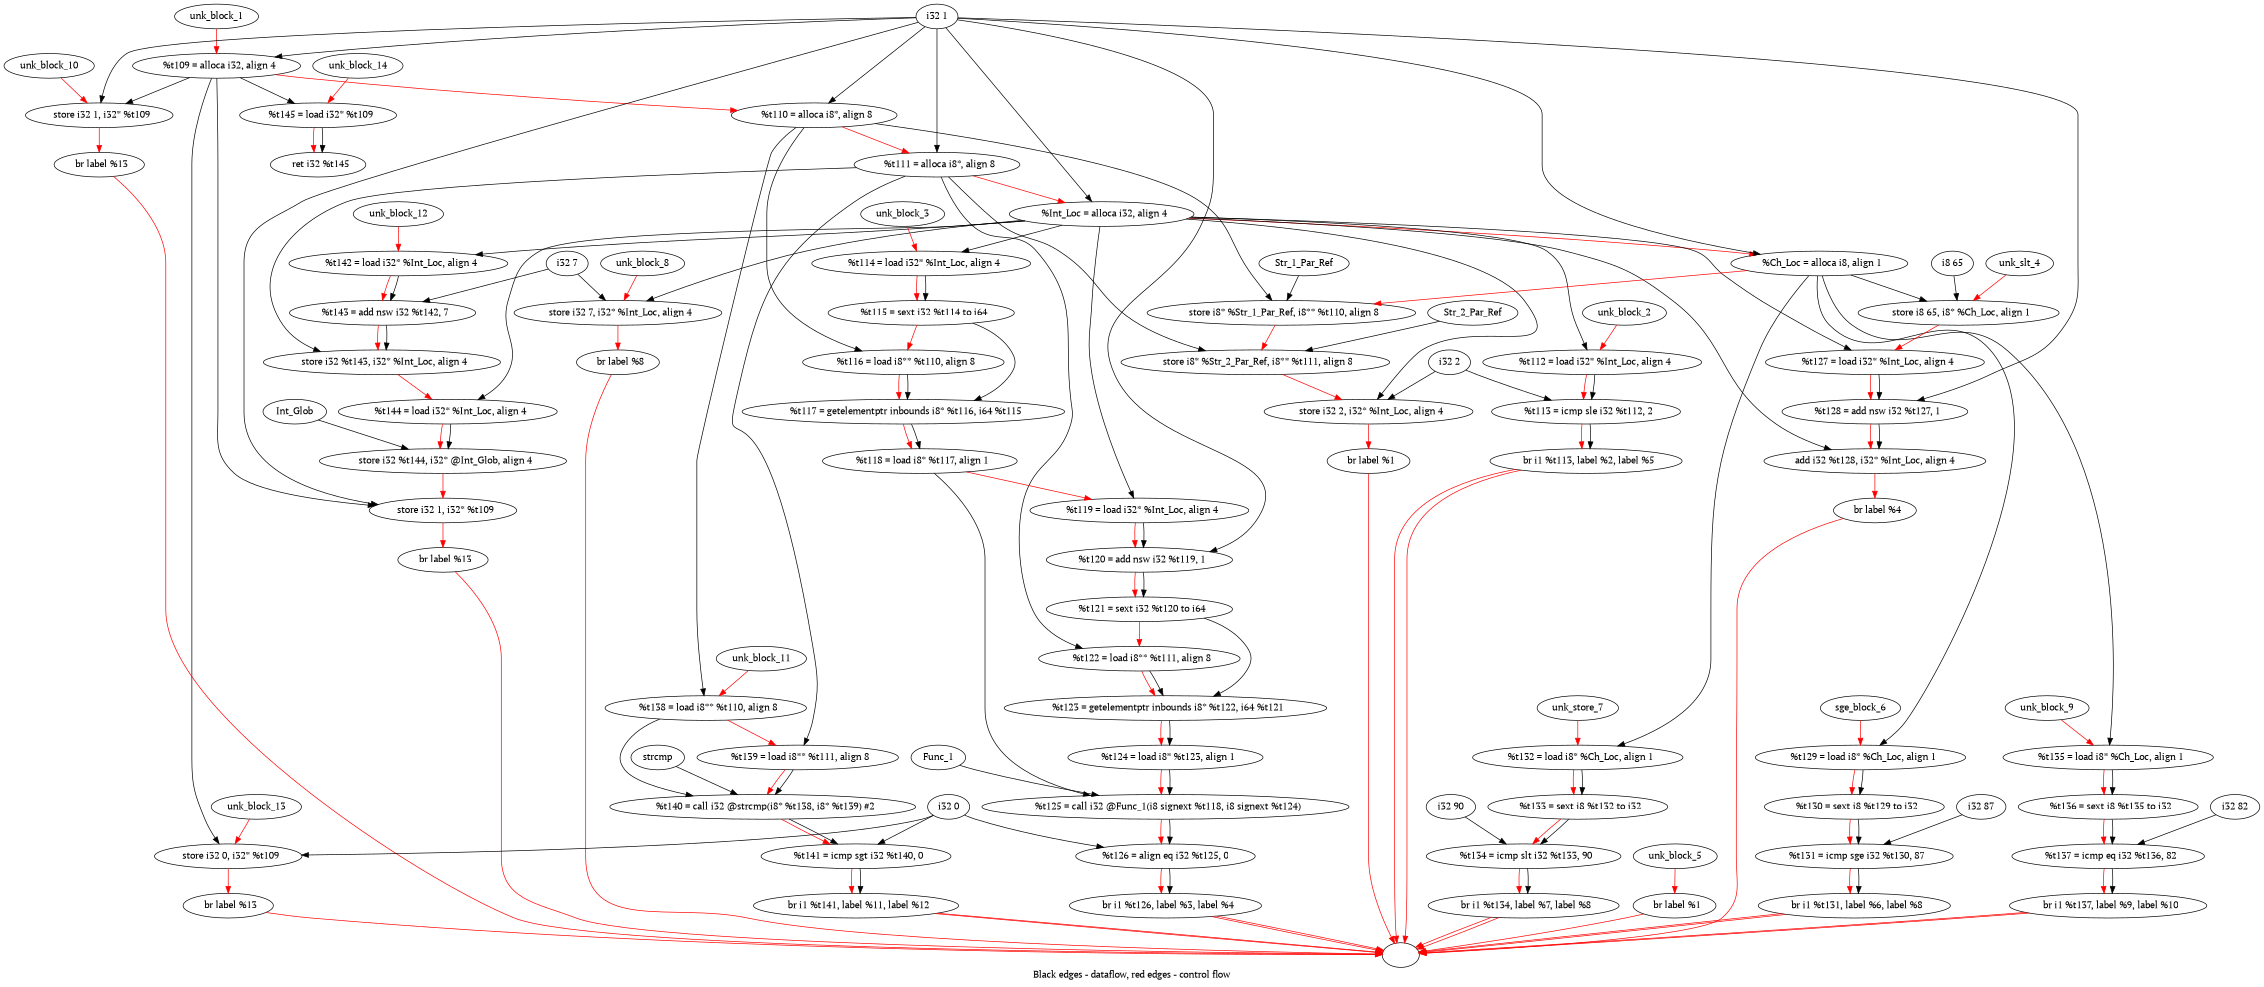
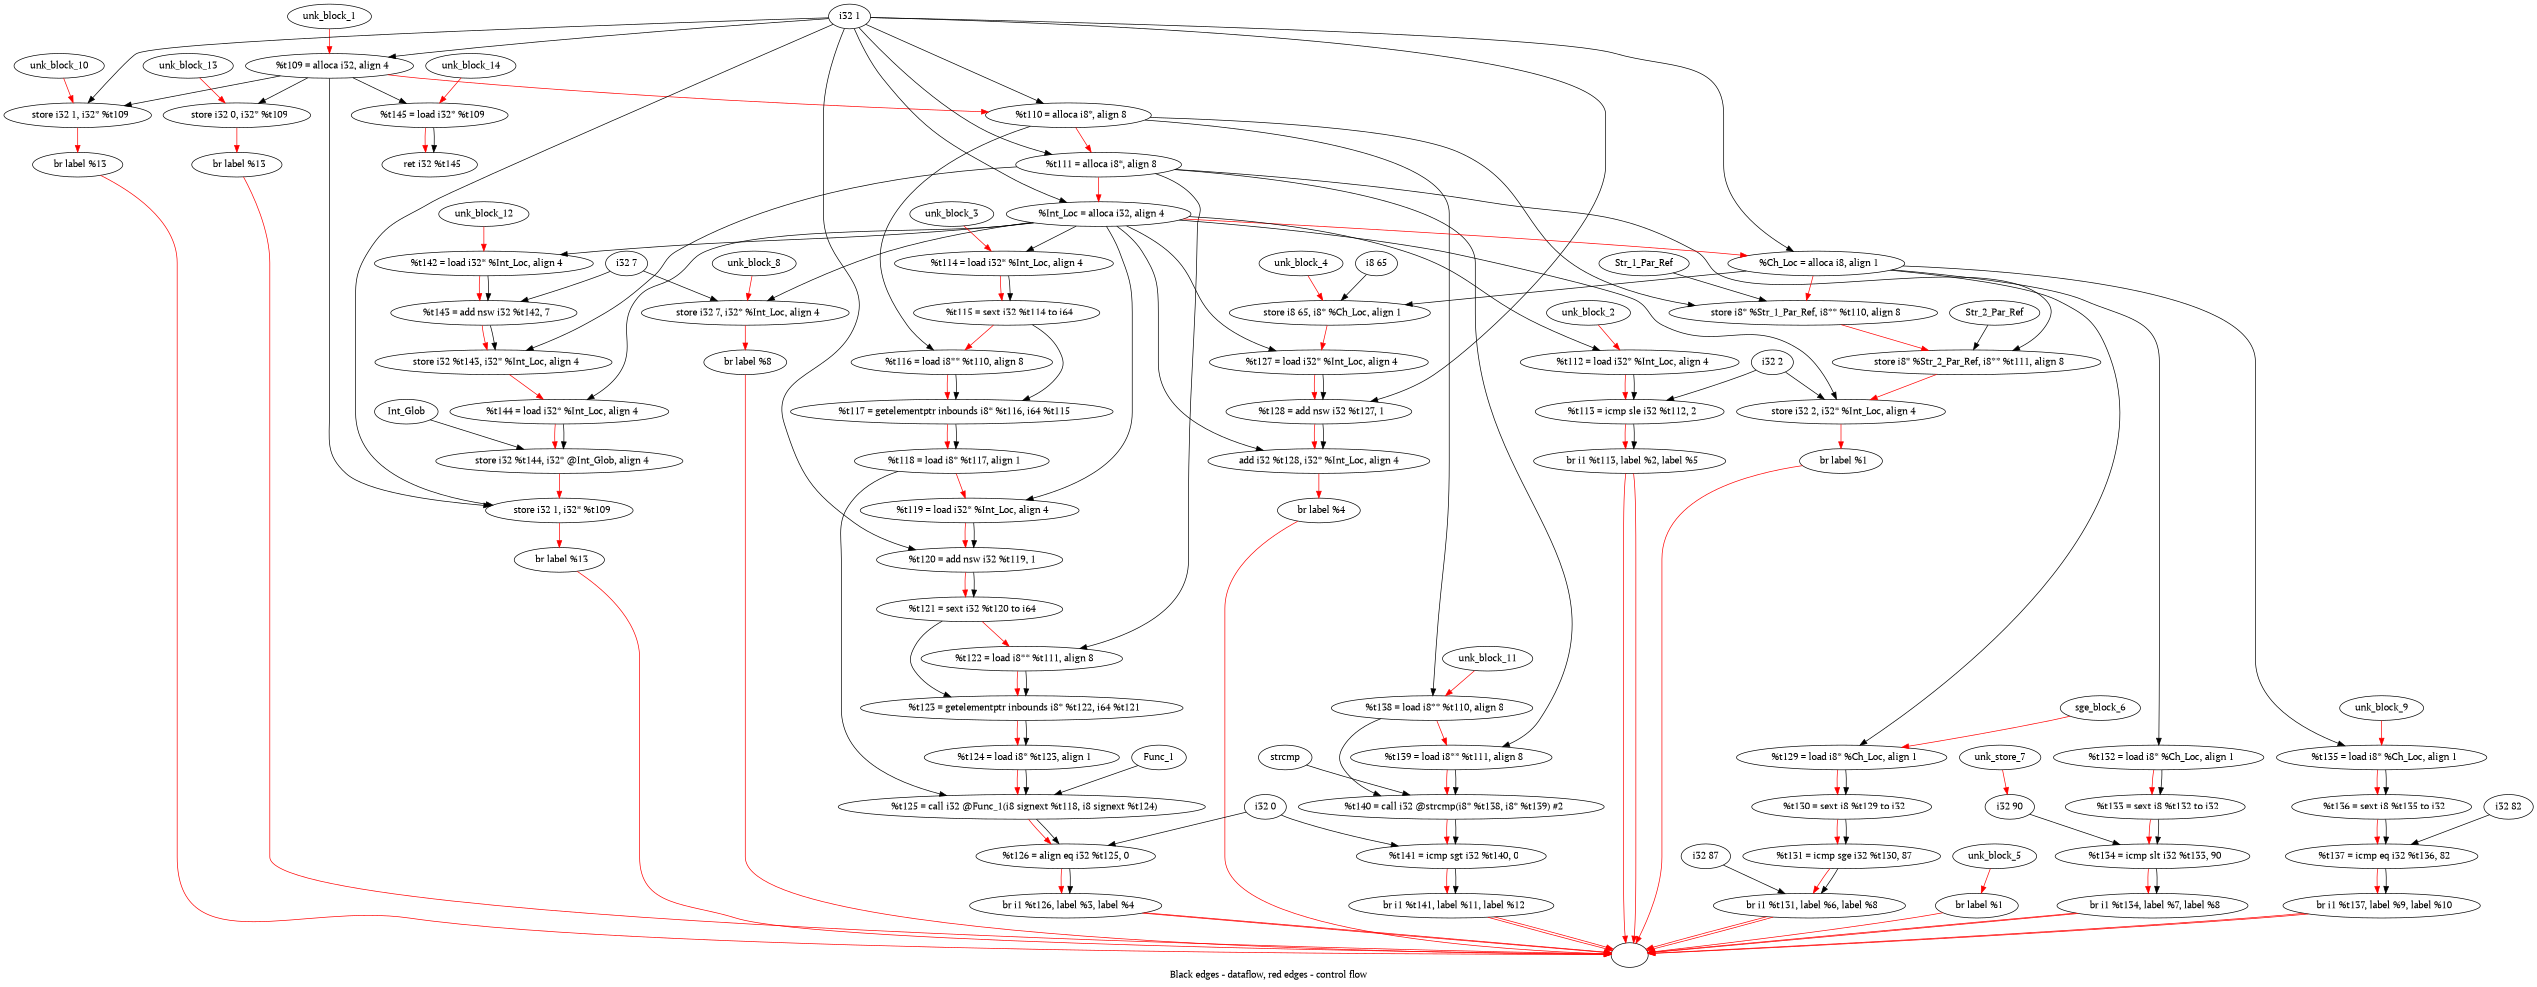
(2020, 263) -> (1301, 263)
(1578, 729) -> (2004, 779)
(1926, 828) -> (1751, 878)
(622, 847) -> none
